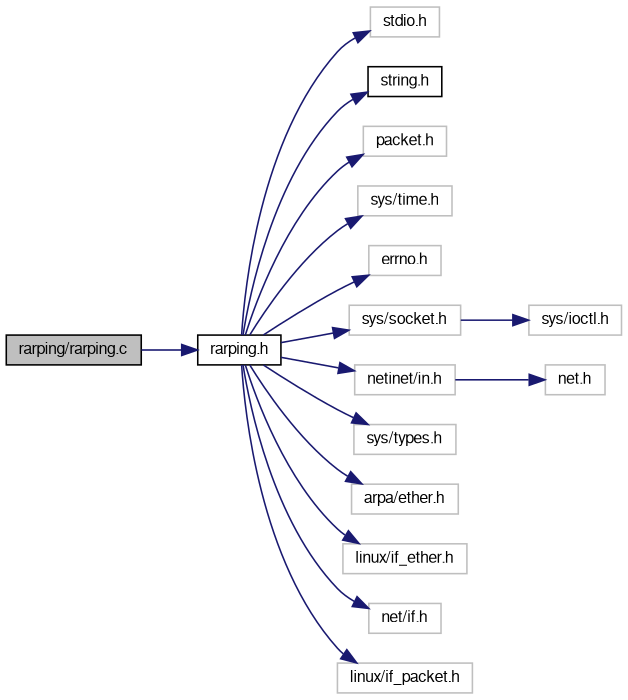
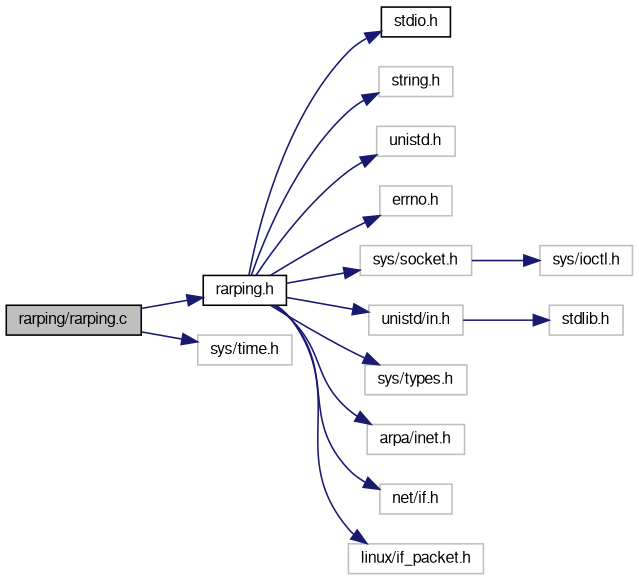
(405, 22) -> (416, 22)
(405, 82) -> (416, 82)
(405, 141) -> (416, 141)
(293, 274) -> (162, 336)
(405, 380) -> (416, 320)
(575, 380) -> (586, 320)
(405, 499) -> (416, 439)
(405, 559) -> none
